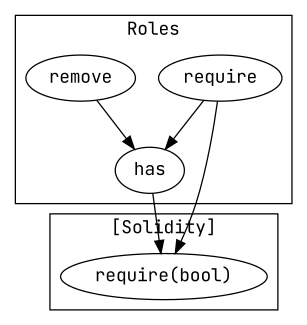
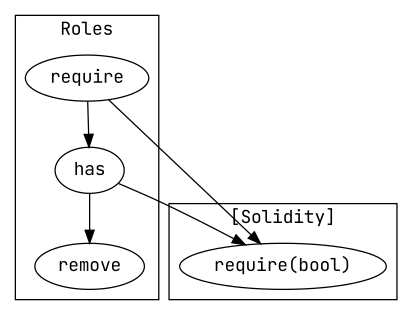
(112, 120) -> (90, 212)
